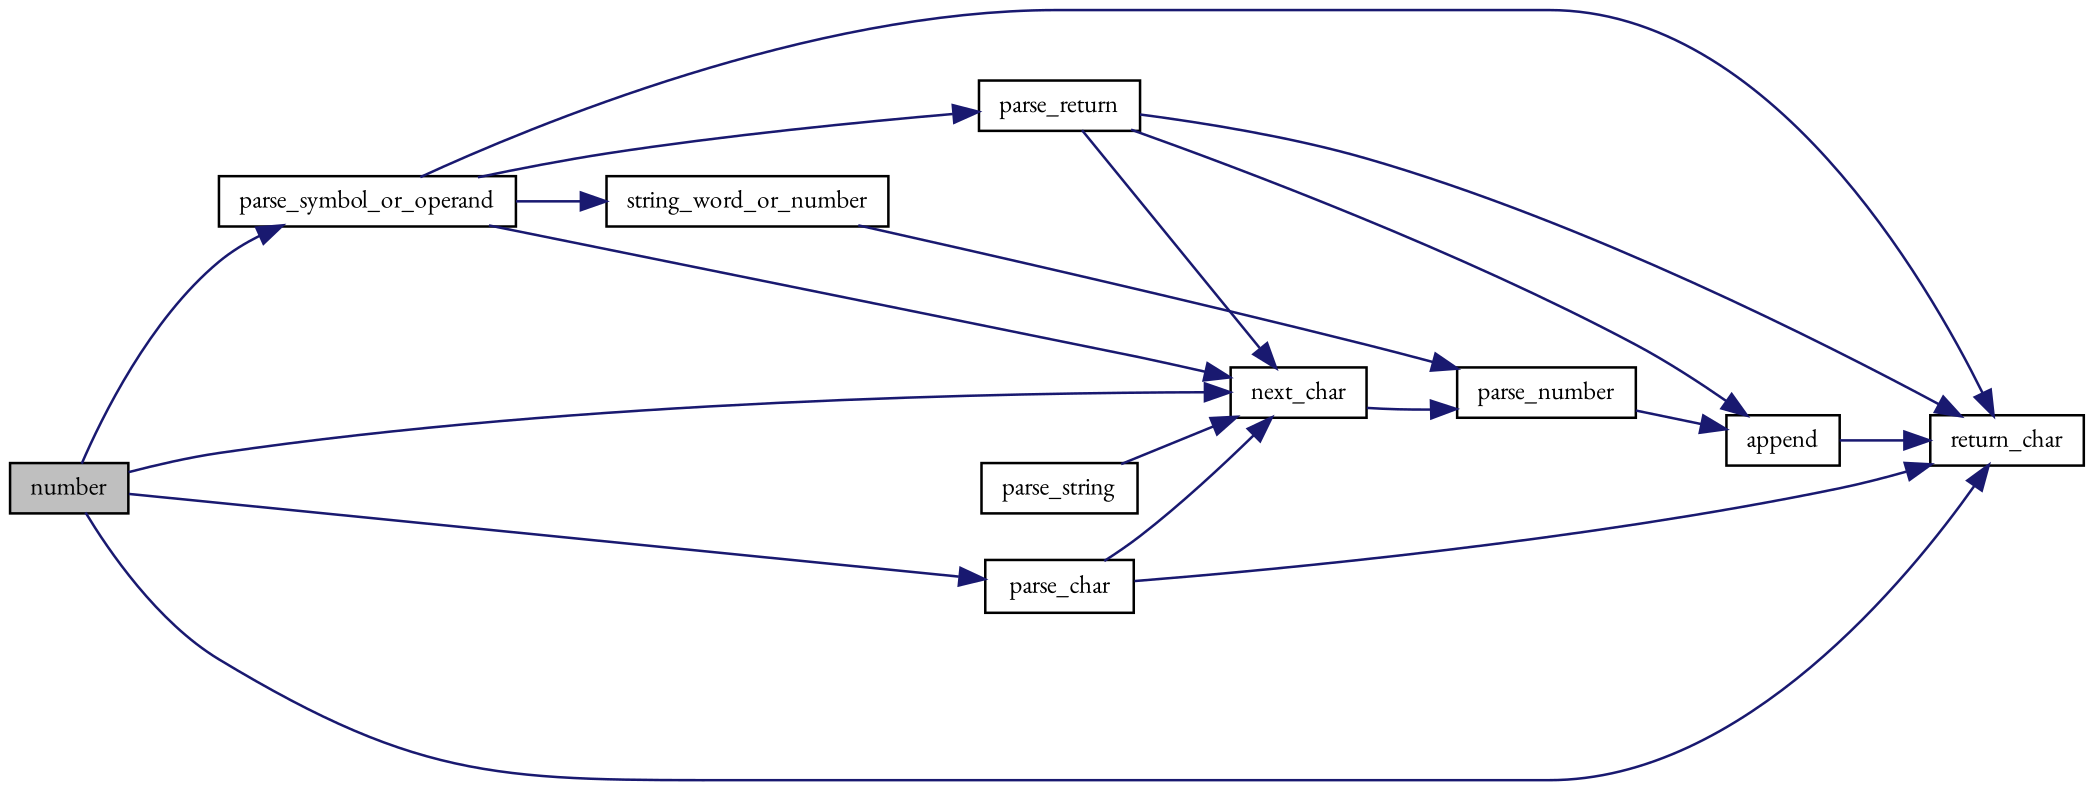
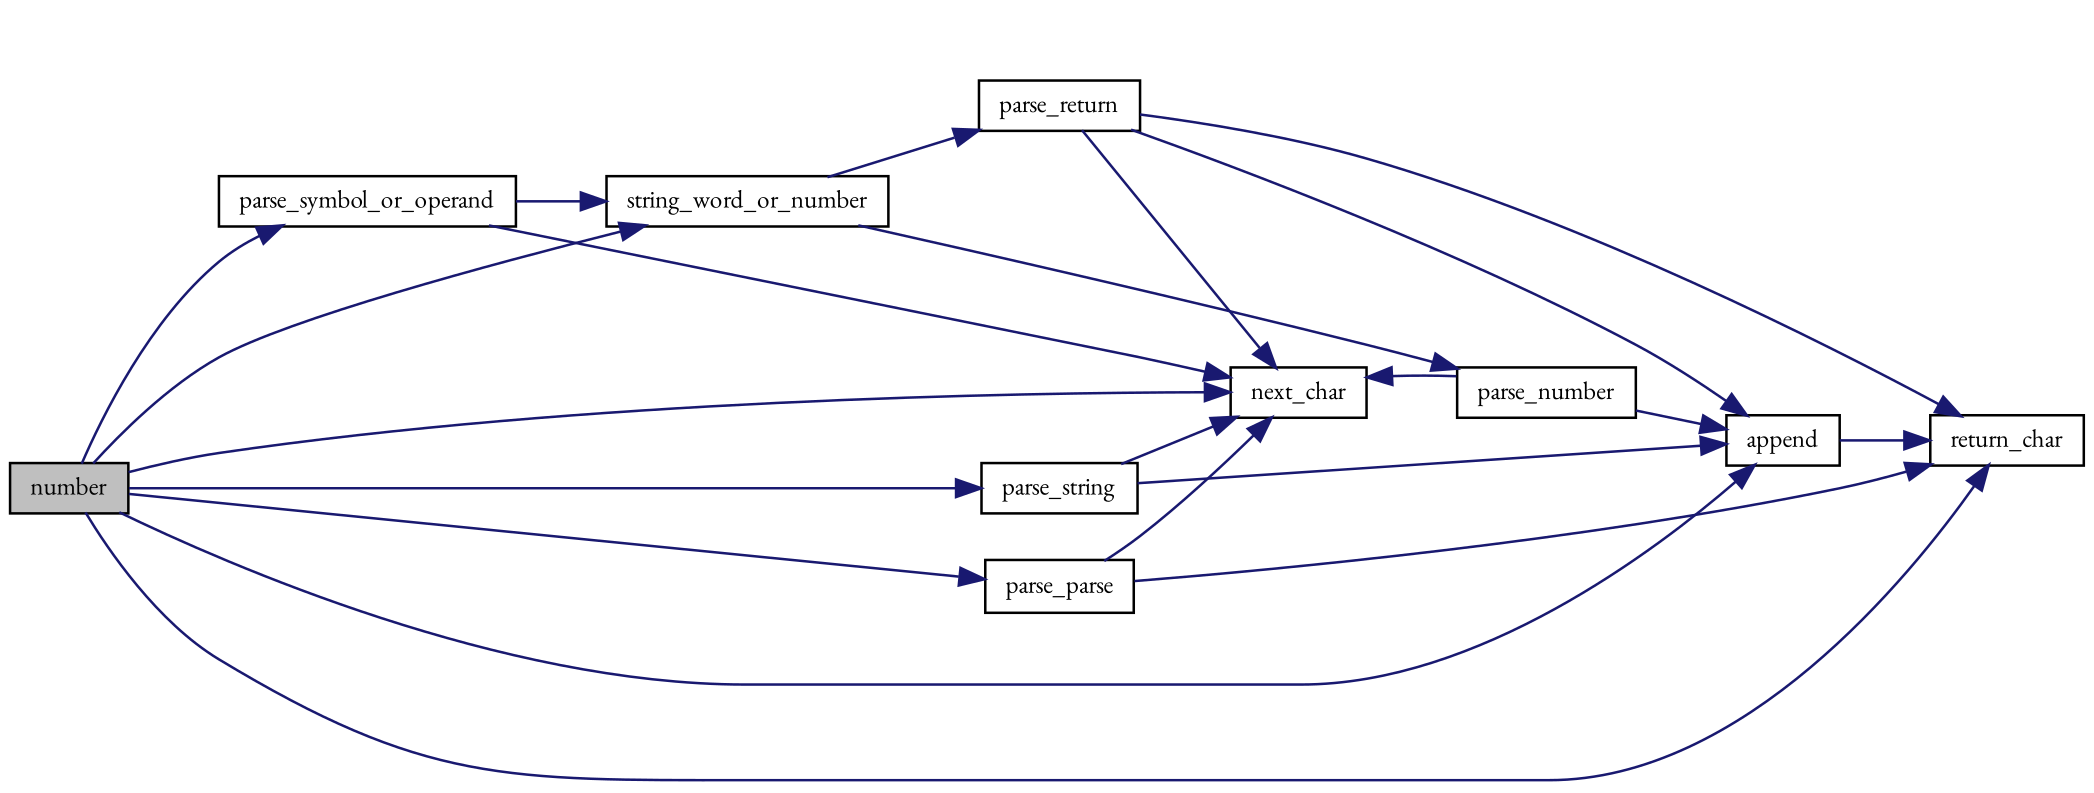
(1275, 10) -> none
(714, 139) -> (891, 157)
none -> (338, 311)
(1399, 409) -> (1424, 376)
none -> (1419, 464)
none -> (542, 488)
(1060, 586) -> (1060, 586)
none -> (941, 685)
